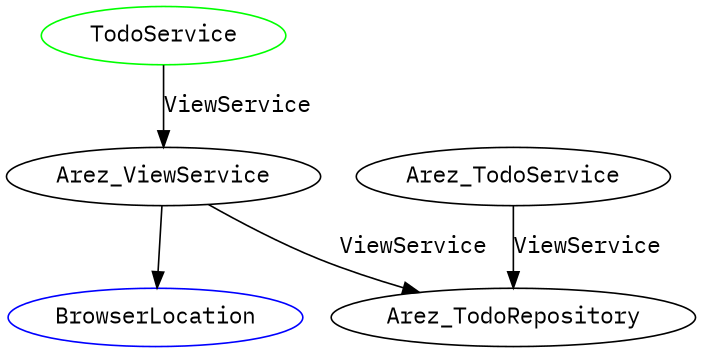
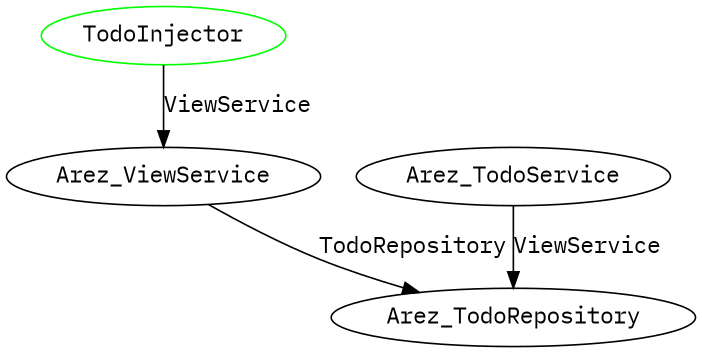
(164, 36) -> (164, 36)
(413, 247) -> (413, 247)
(155, 317) -> none
